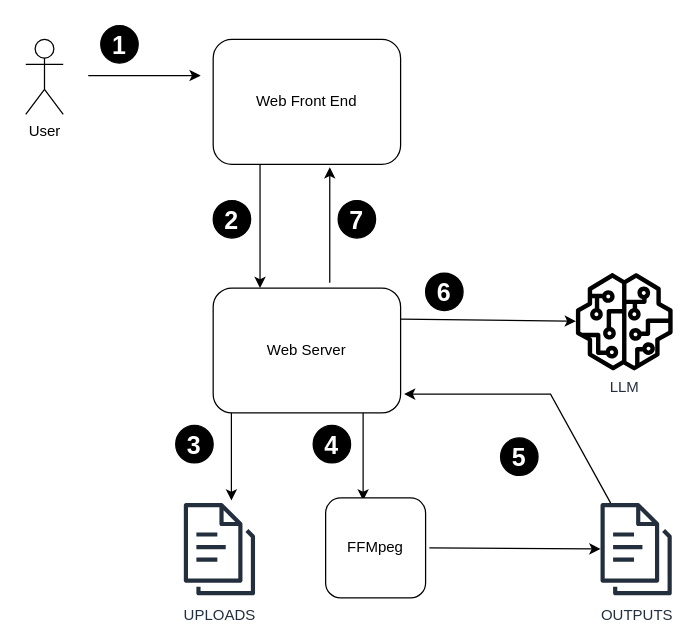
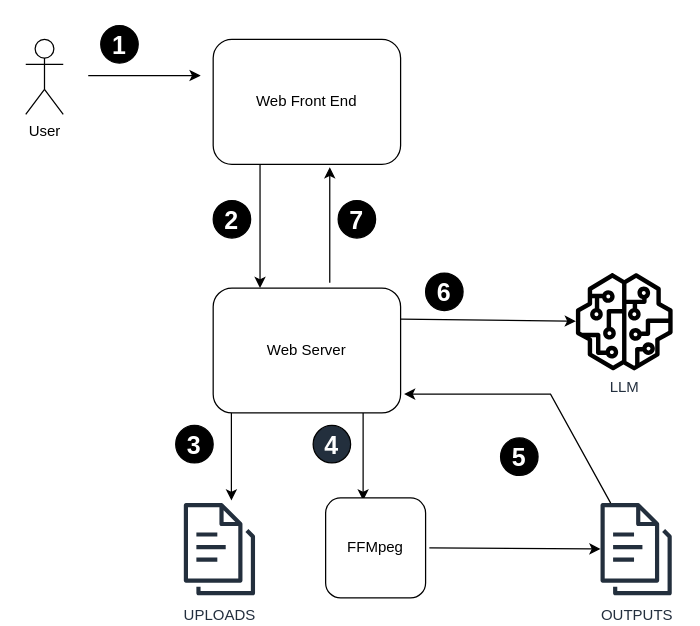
(332, 444) -> (332, 444)
